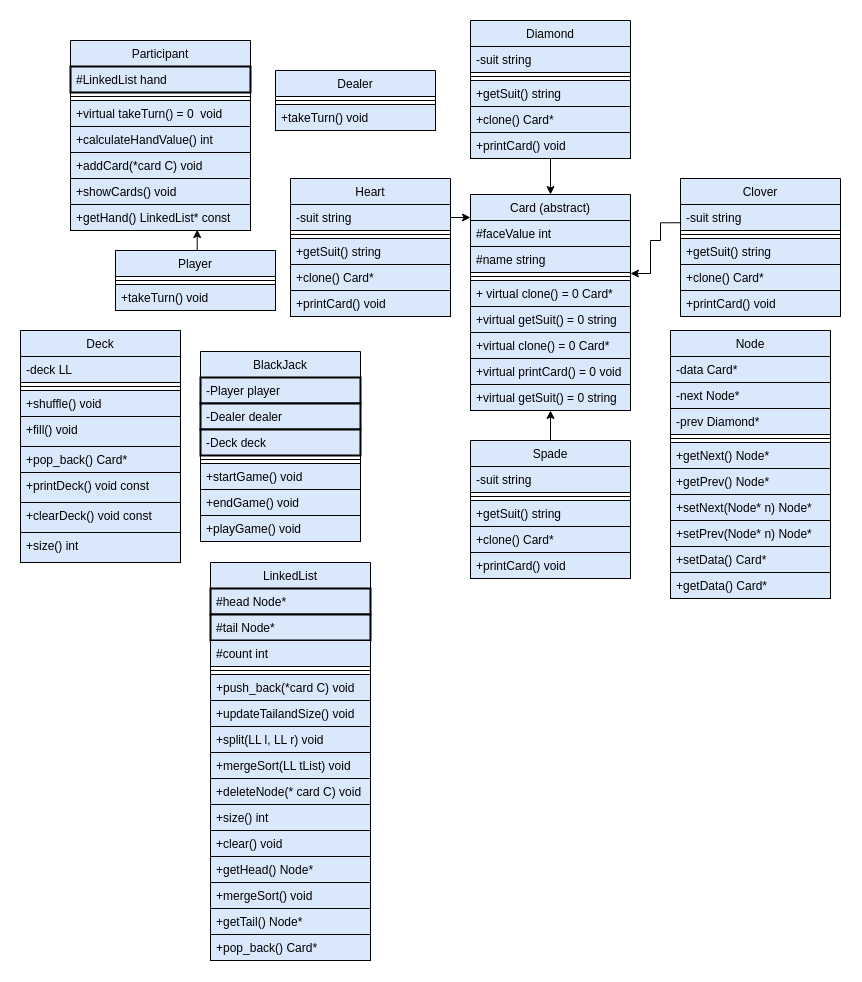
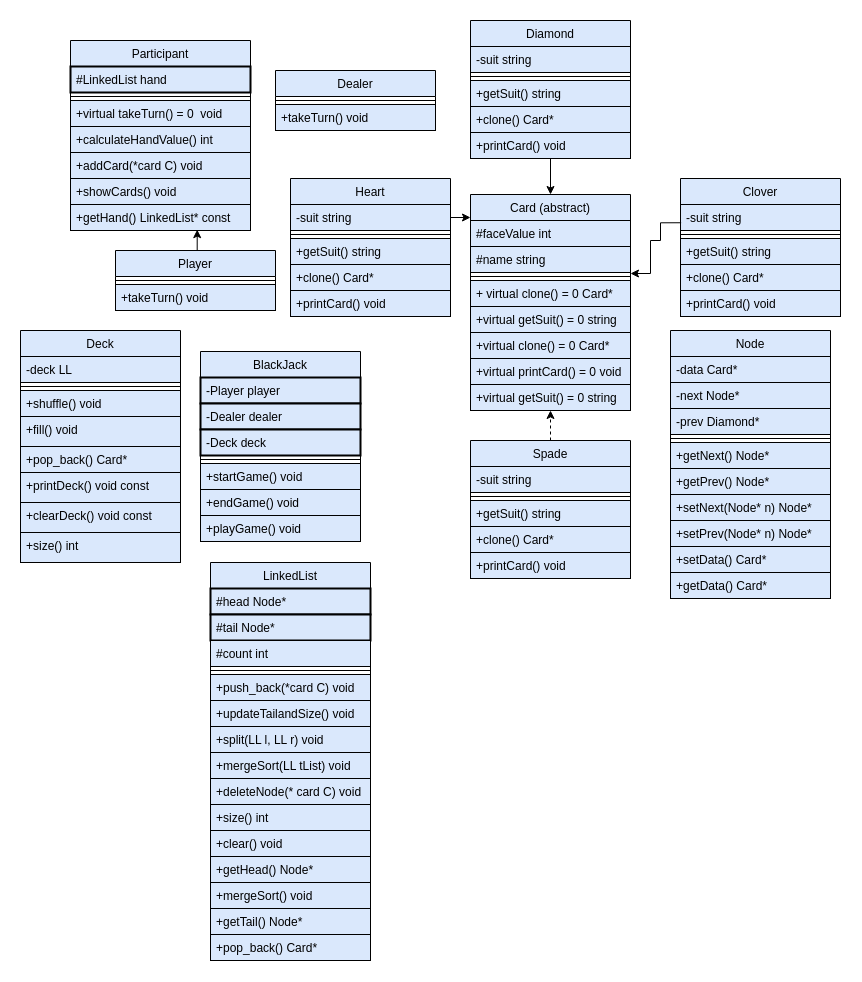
(551, 428) -> (551, 428)
